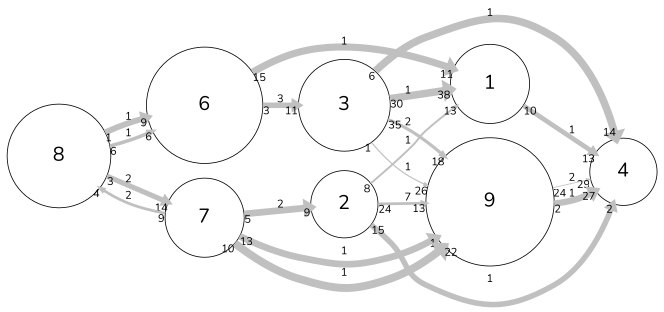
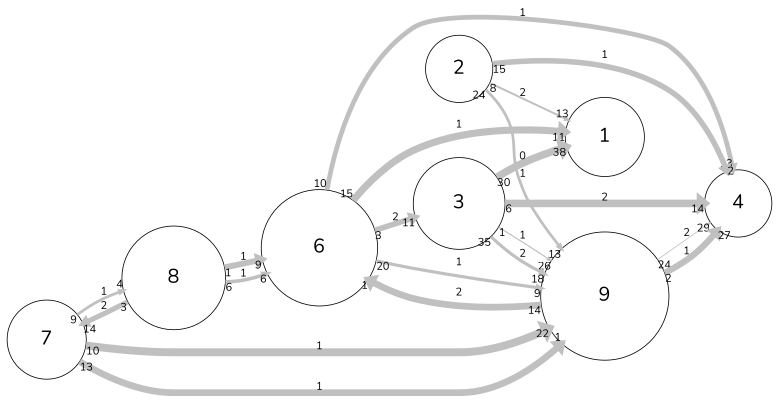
(490, 13) -> (605, 198)
(408, 91) -> (523, 156)
(281, 99) -> (395, 217)
(558, 128) -> (517, 19)
(408, 141) -> (523, 93)
(129, 196) -> (104, 292)
(408, 198) -> (523, 174)
(276, 211) -> none
none -> (456, 276)
none -> (455, 305)
